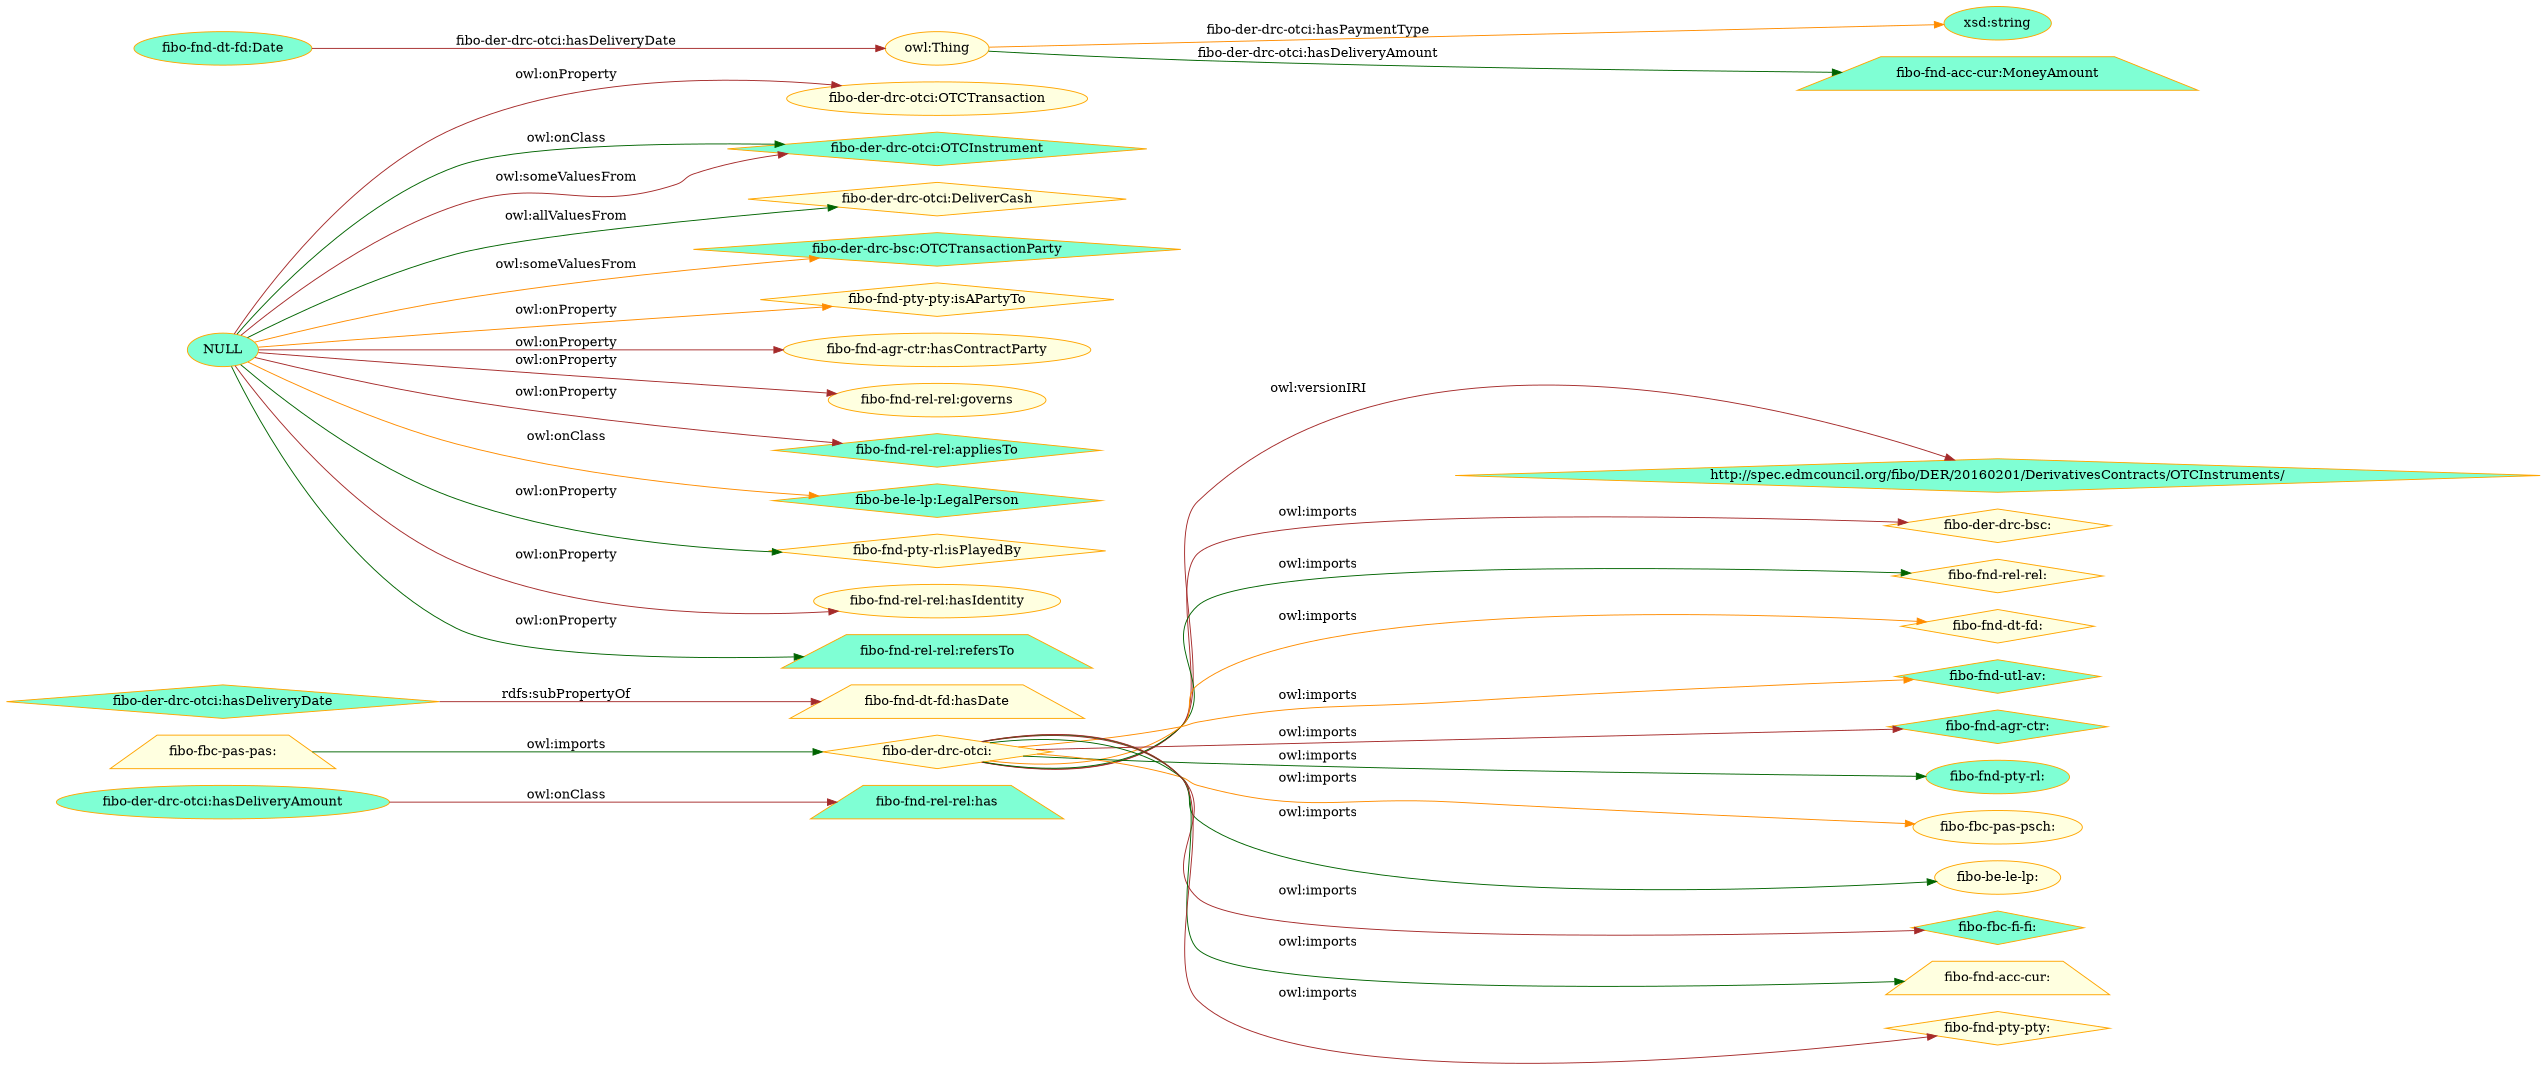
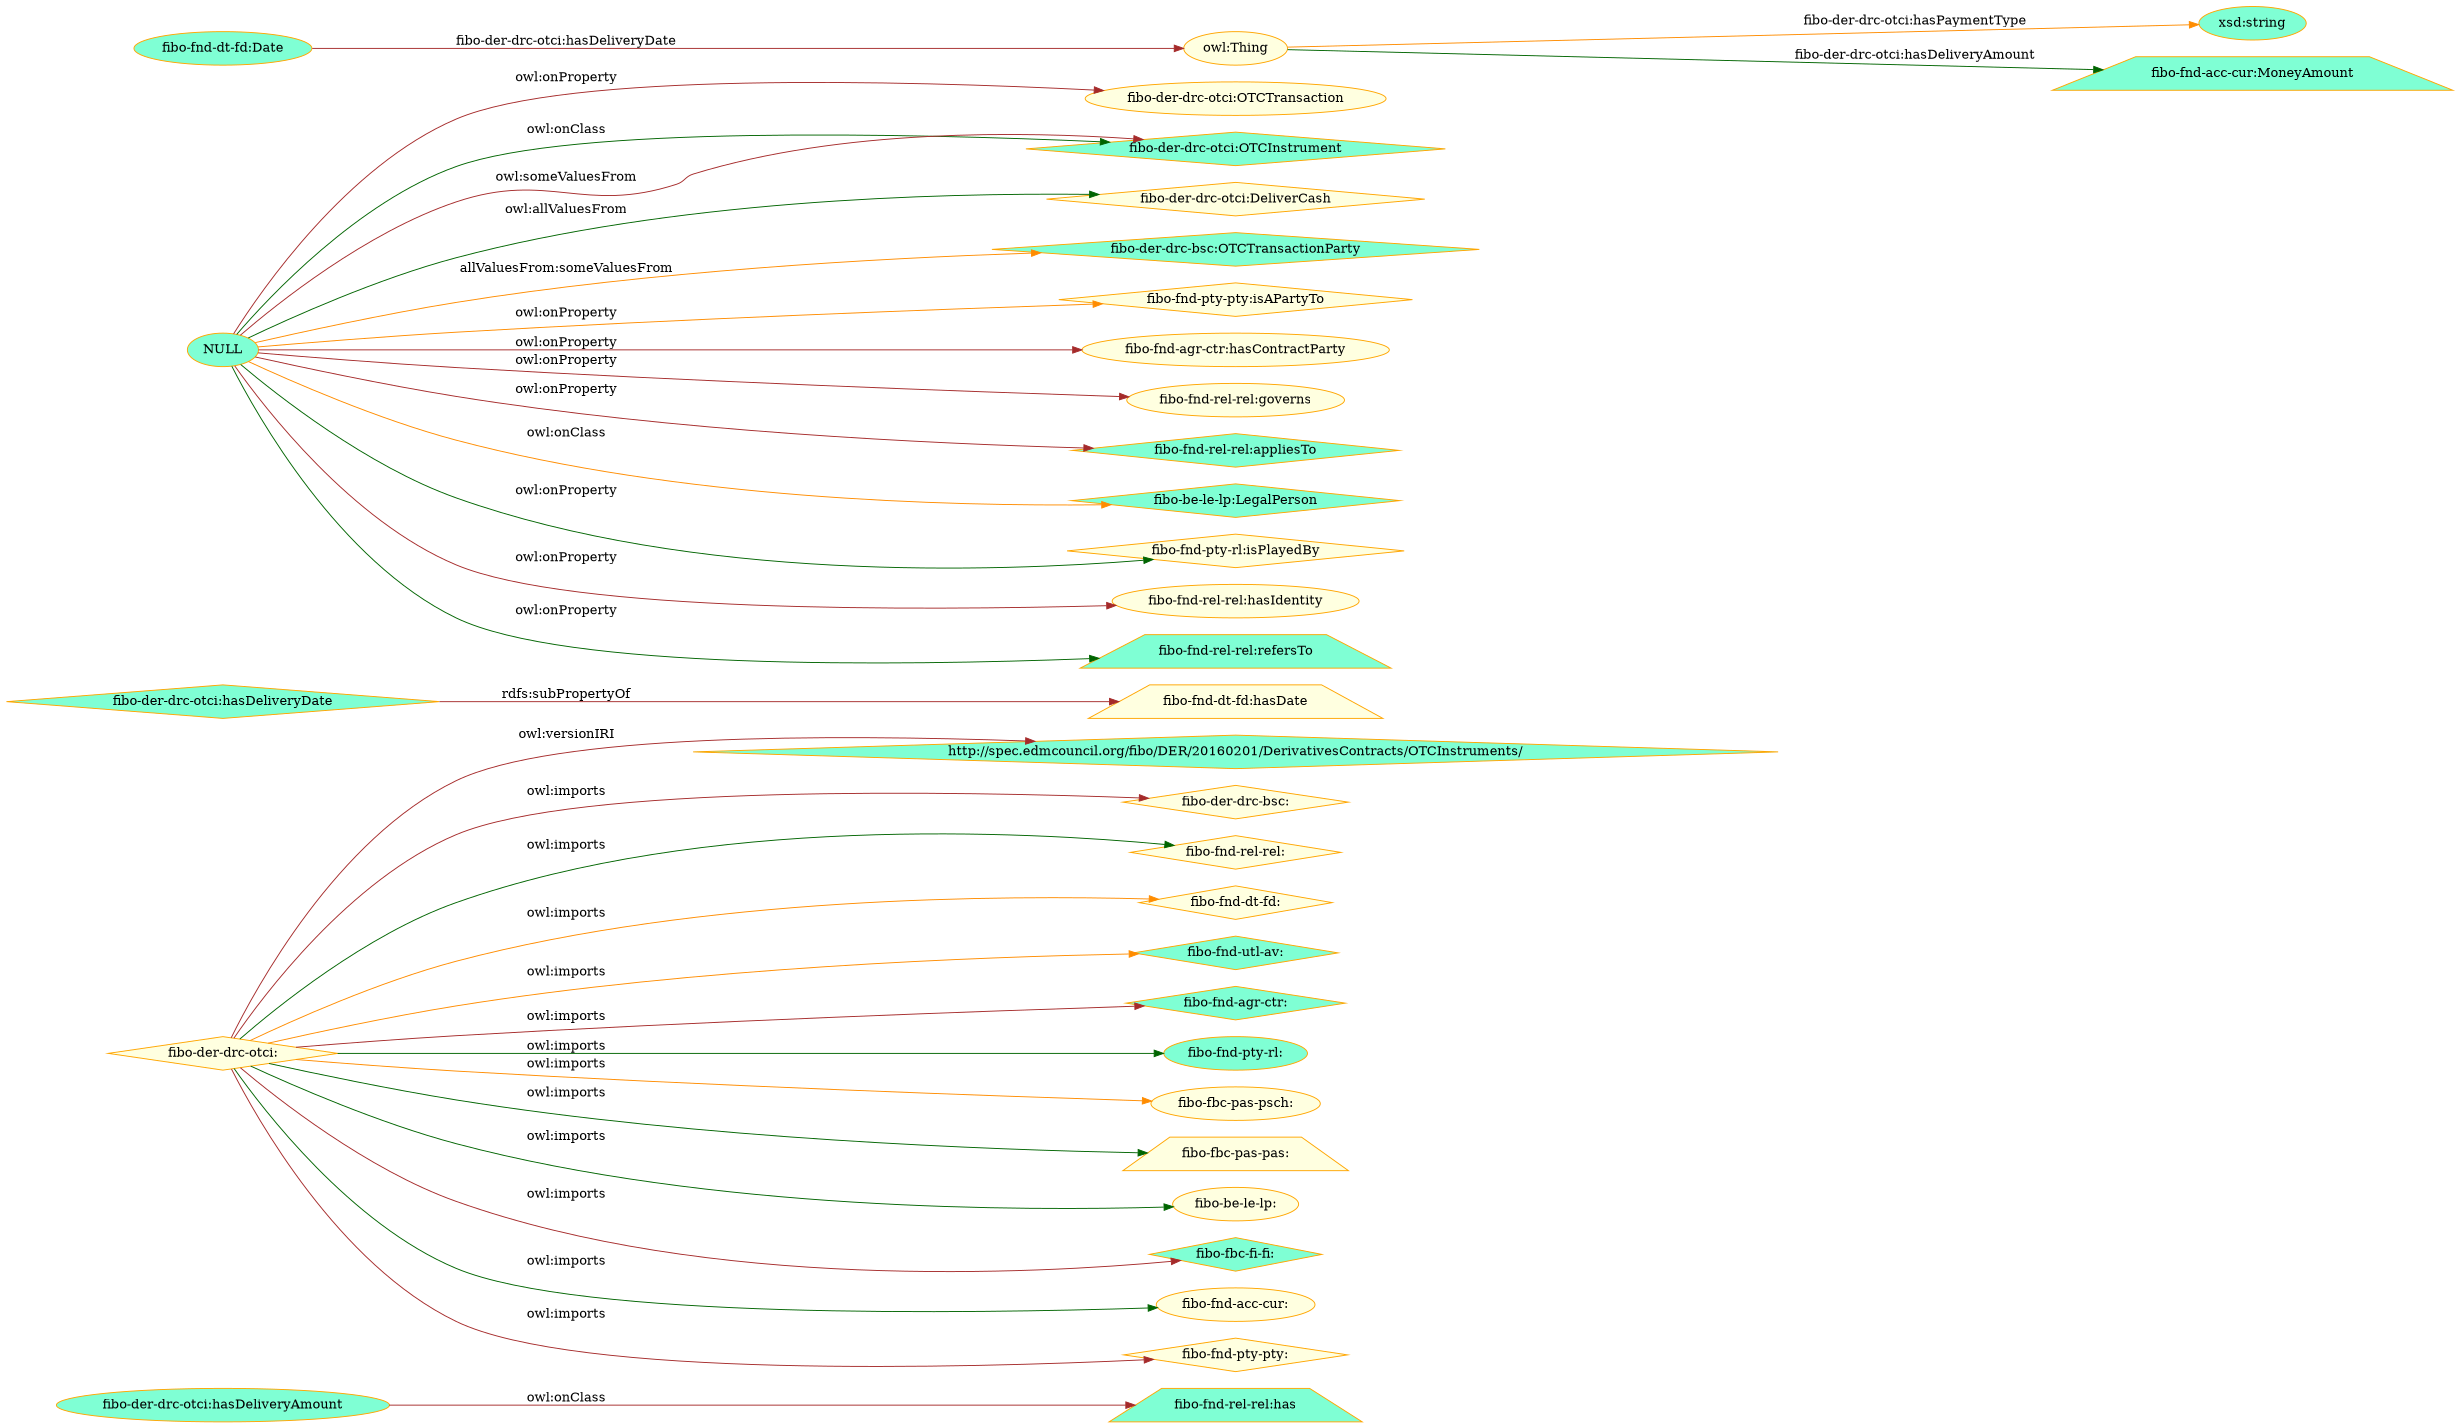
(566, 265) -> (566, 268)
(562, 752) -> (701, 1129)
(1998, 978) -> (1236, 1305)
